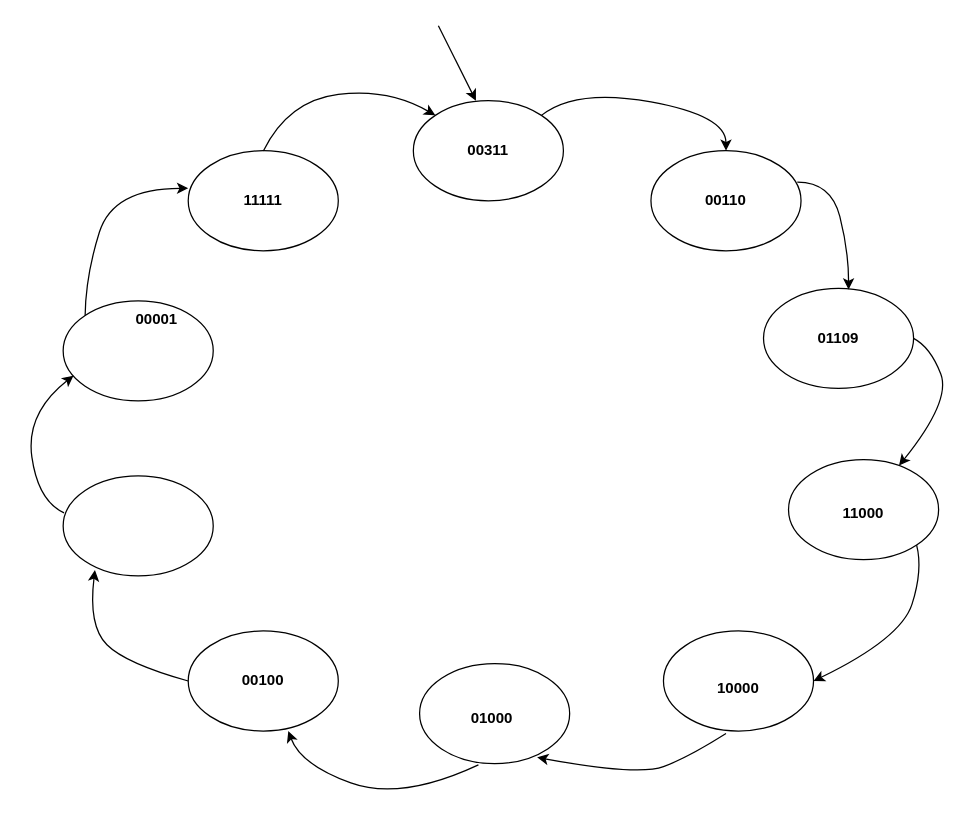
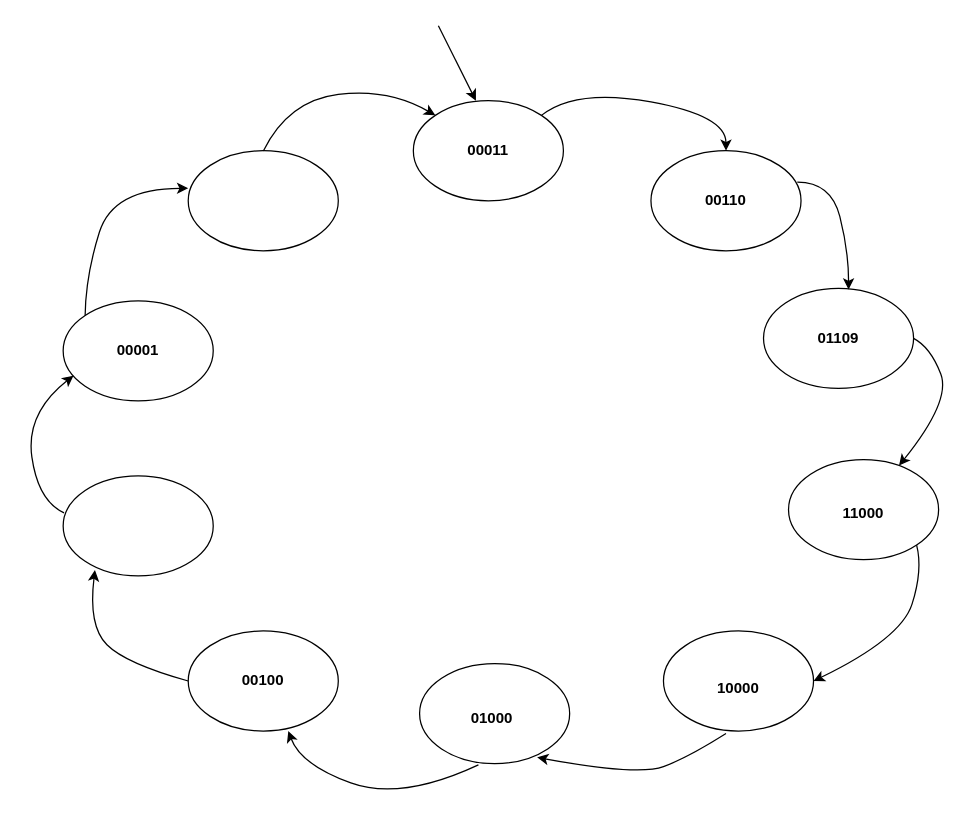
(488, 151) -> (488, 151)
(263, 201) -> none
(157, 319) -> (138, 351)
